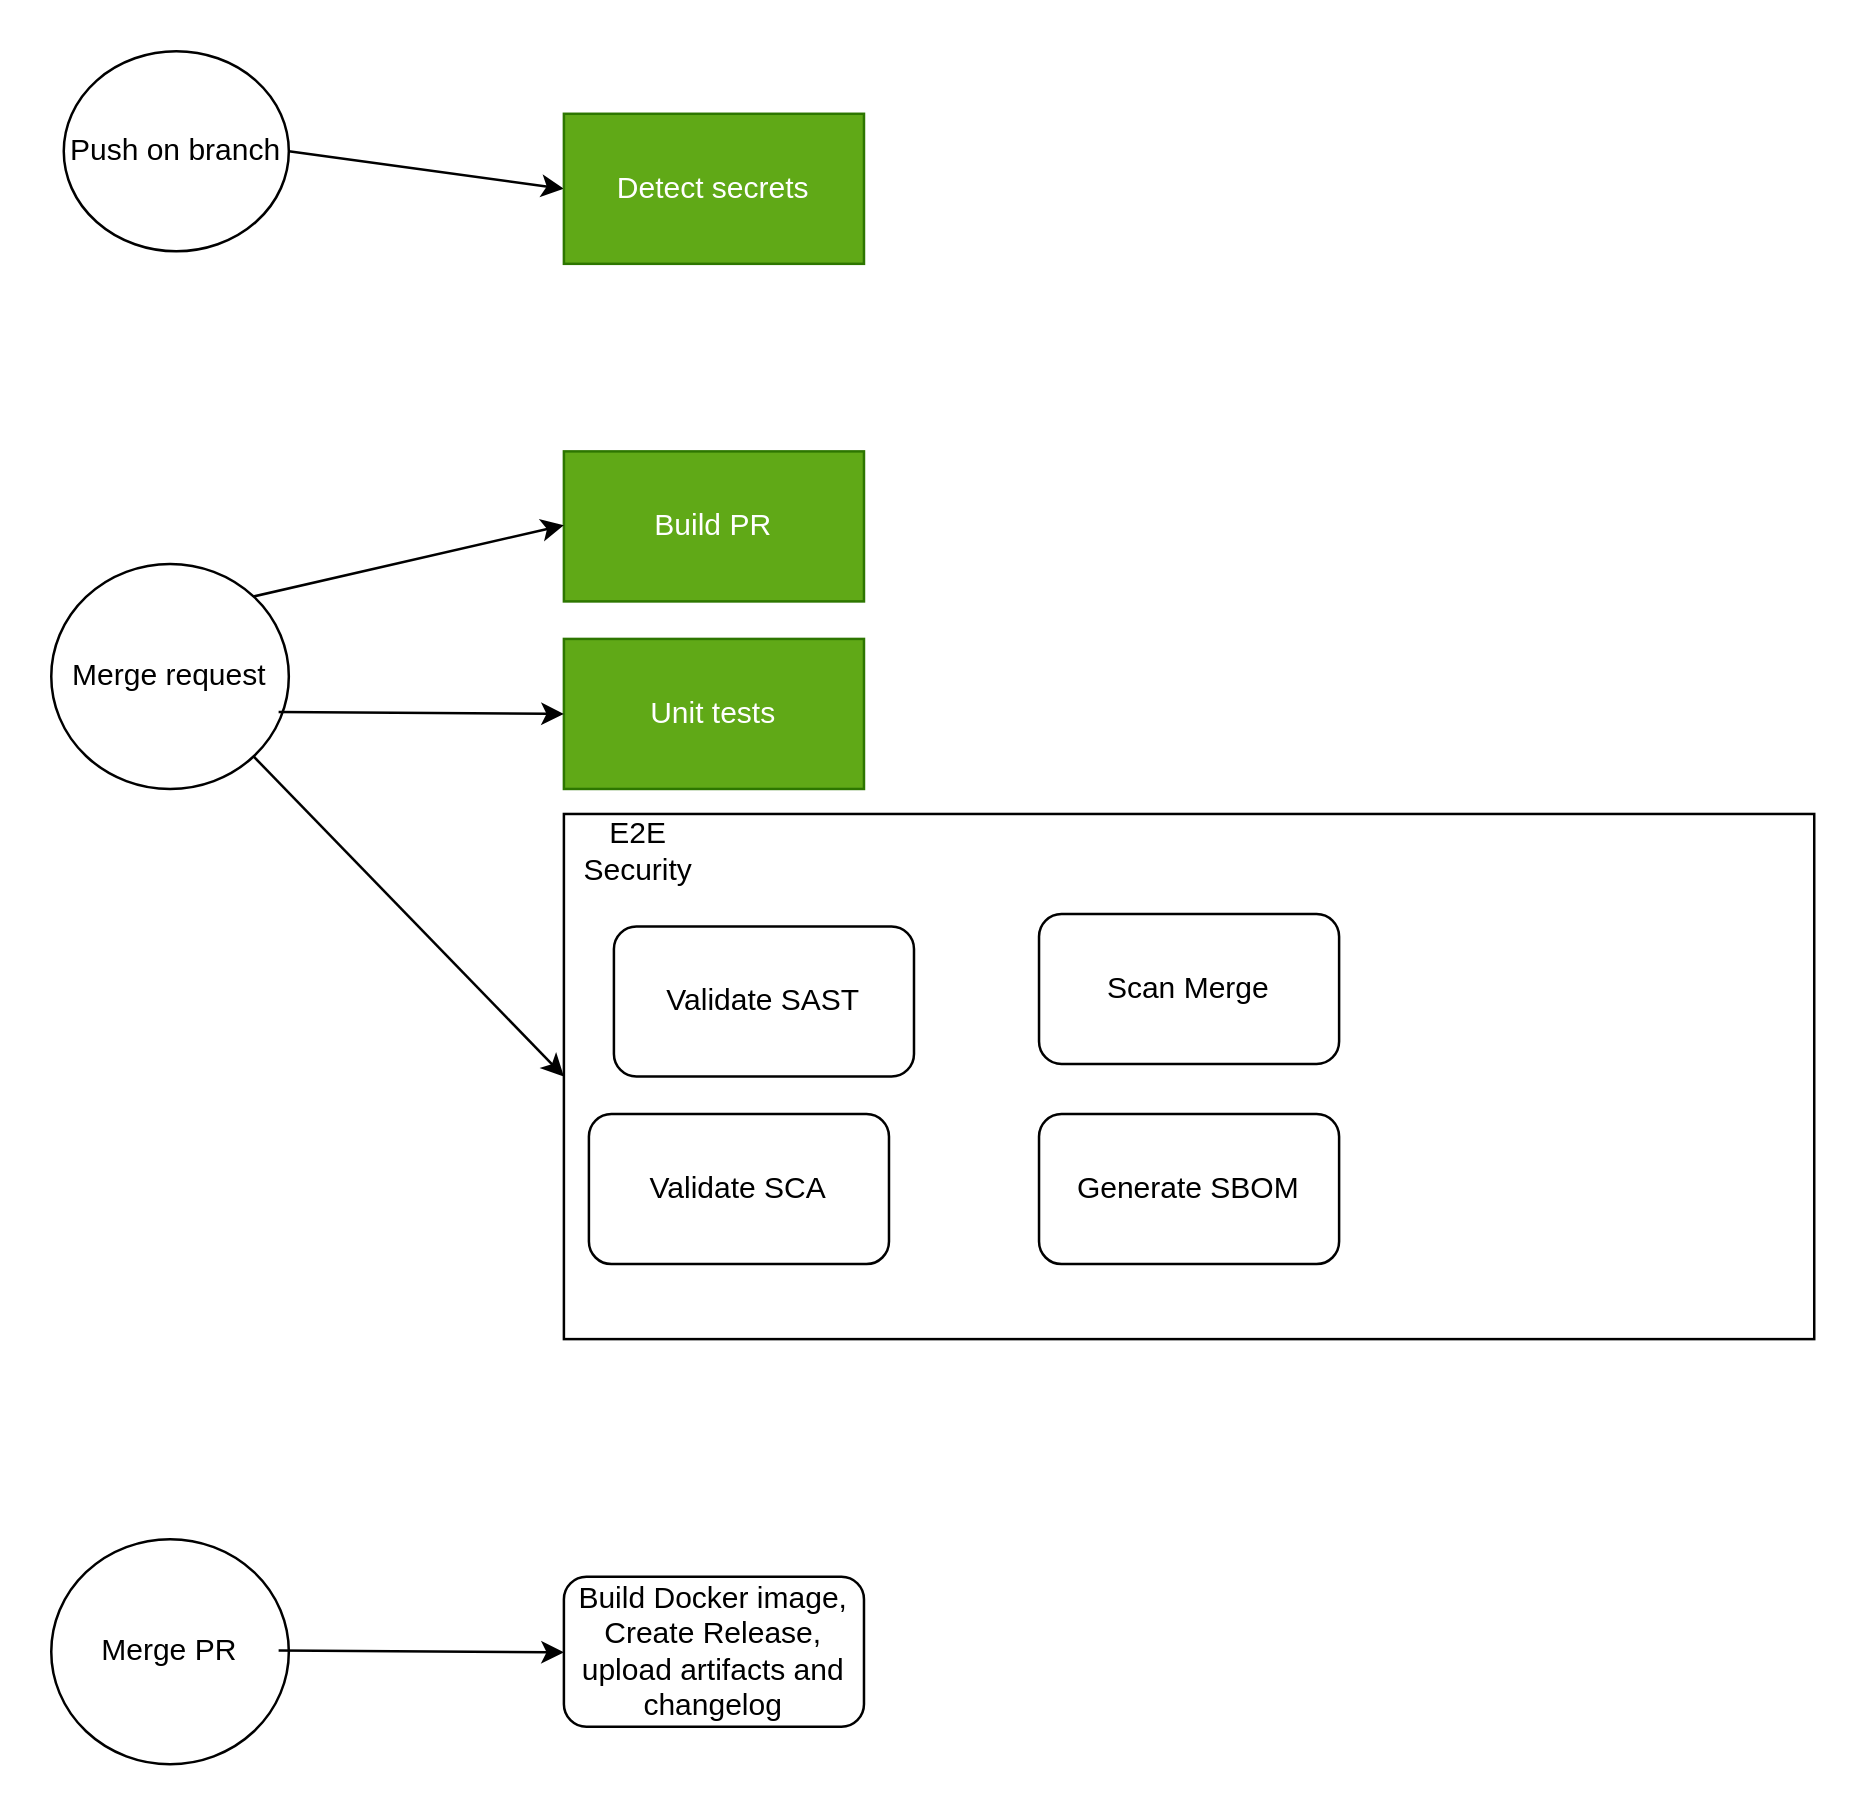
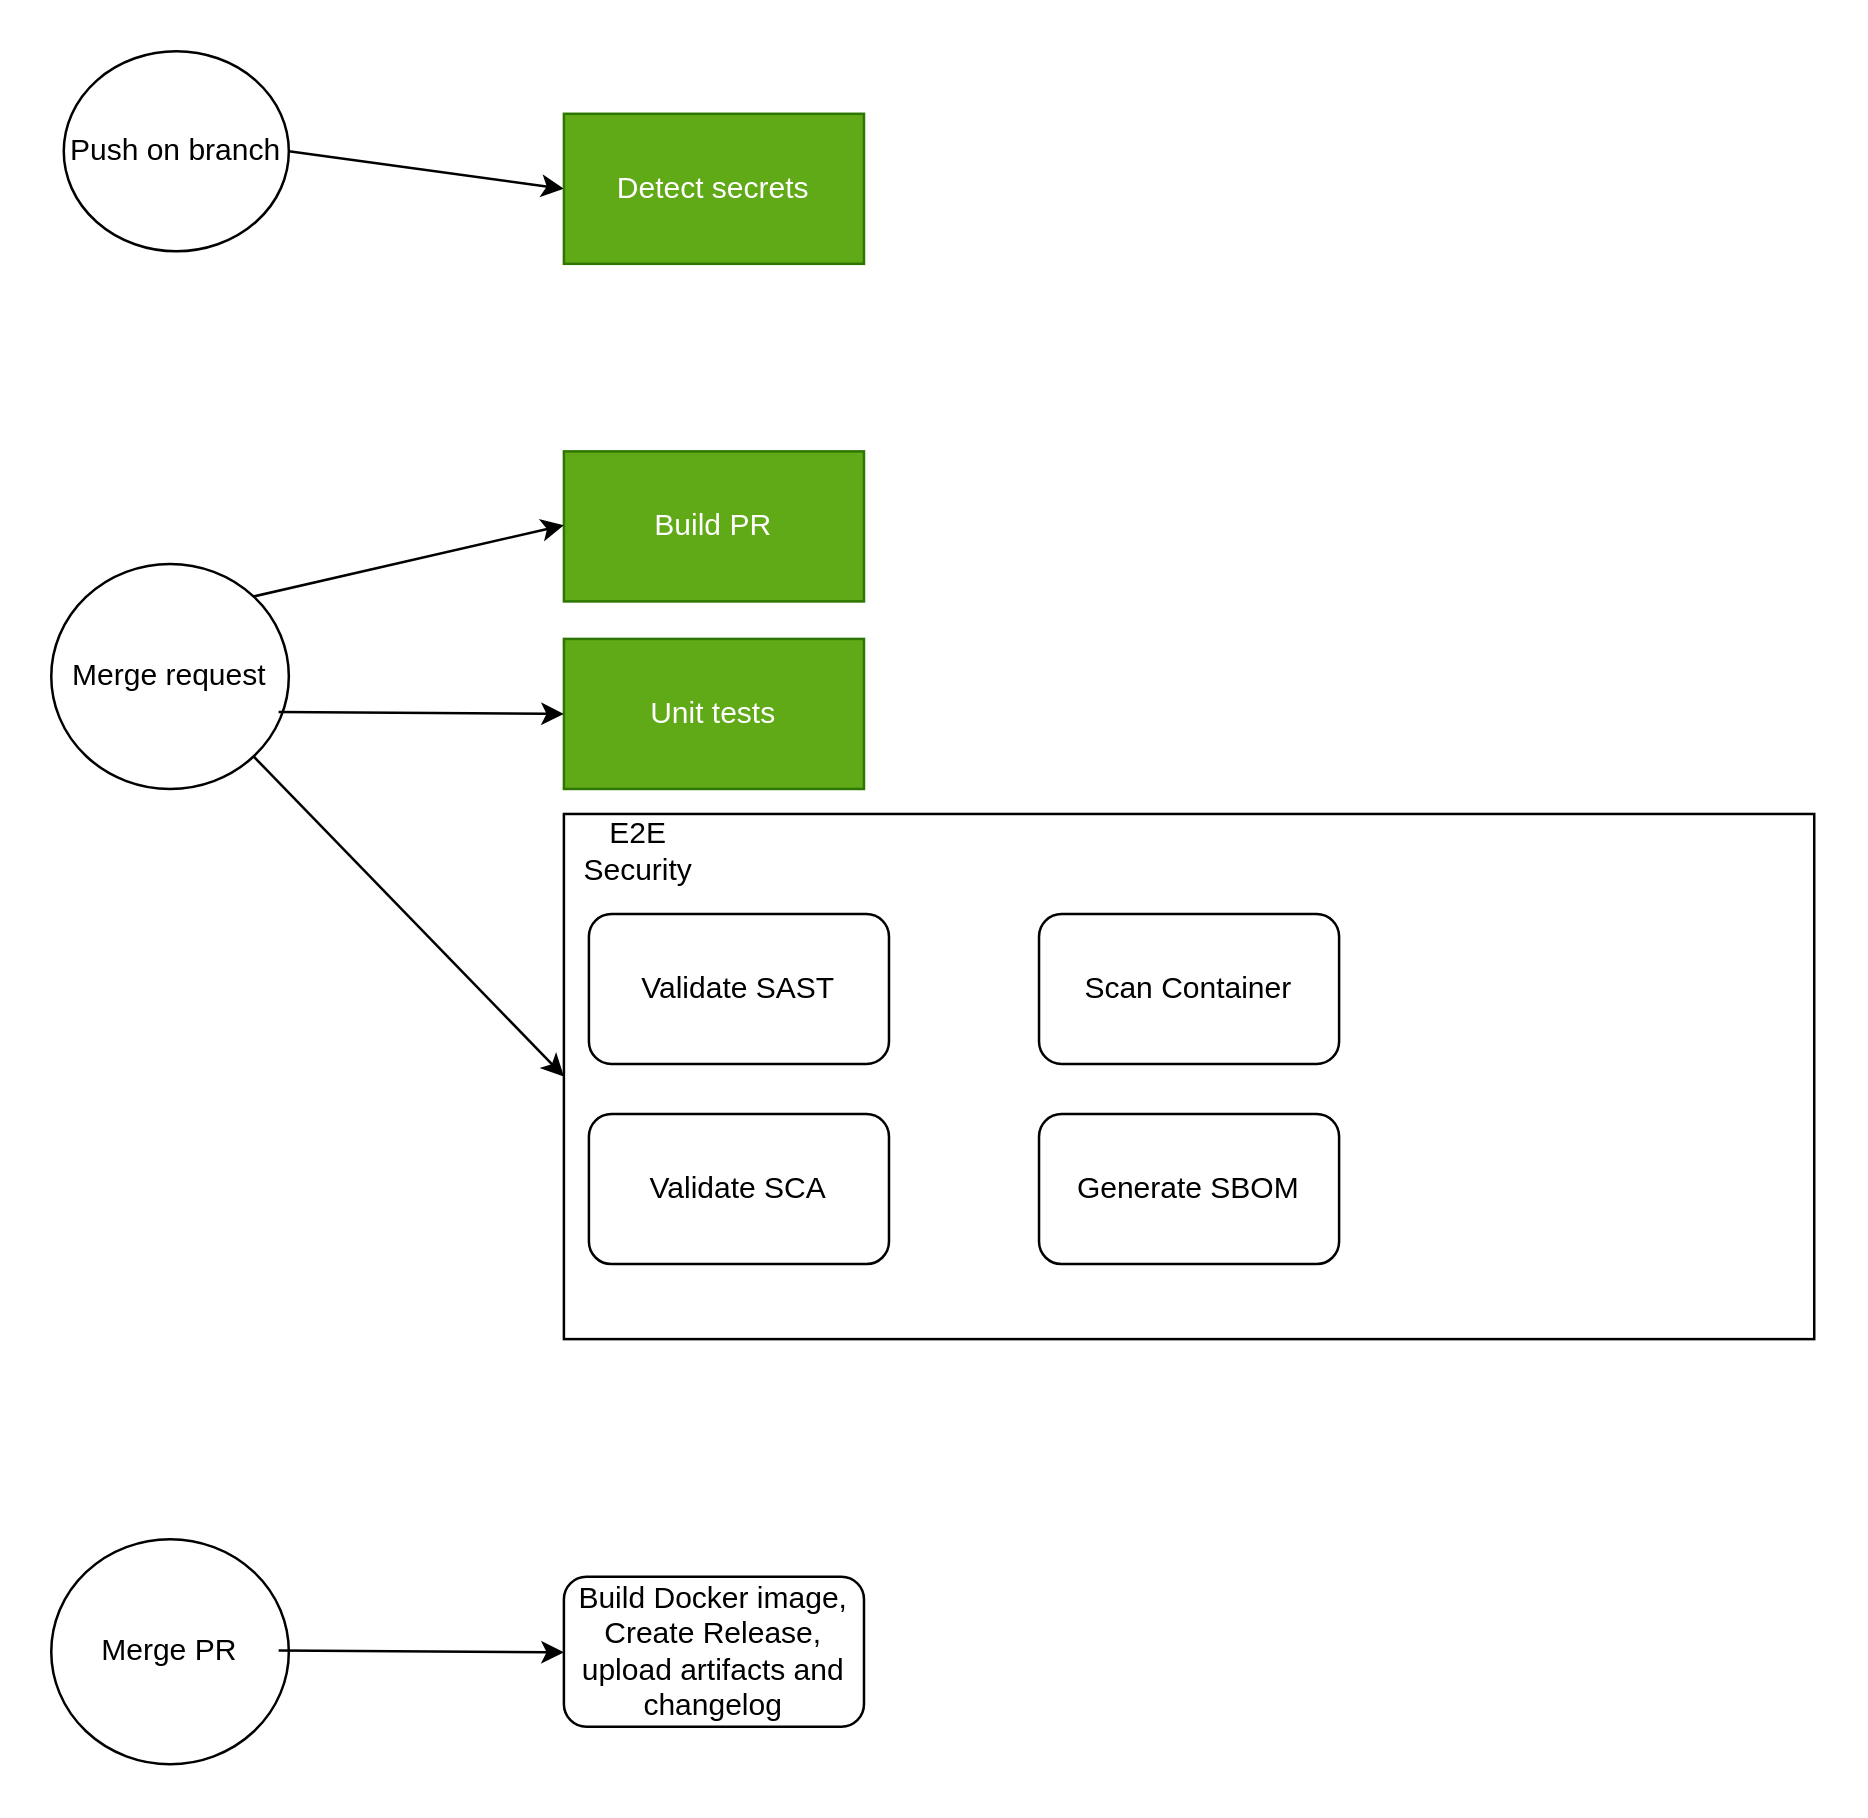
(1189, 989) -> (1189, 989)
(764, 1001) -> (739, 989)
